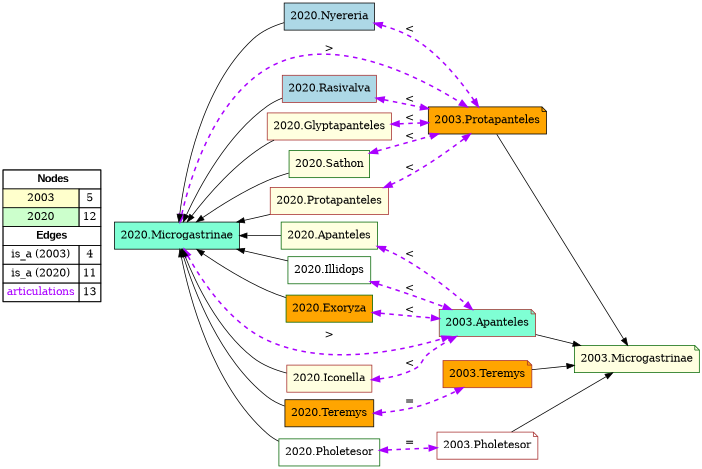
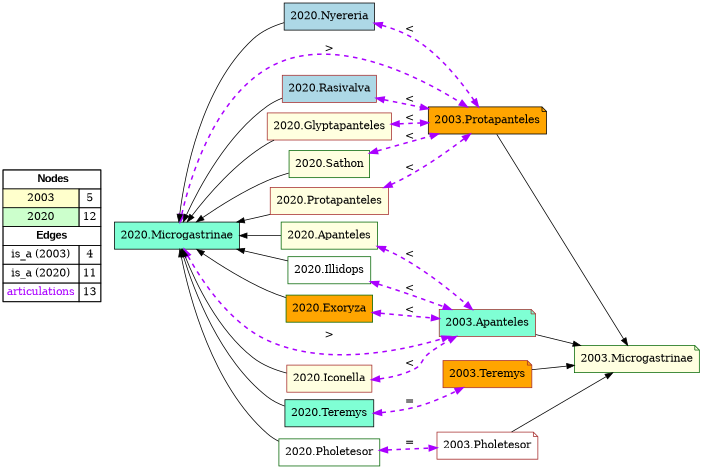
(329, 413) -> (329, 413)
